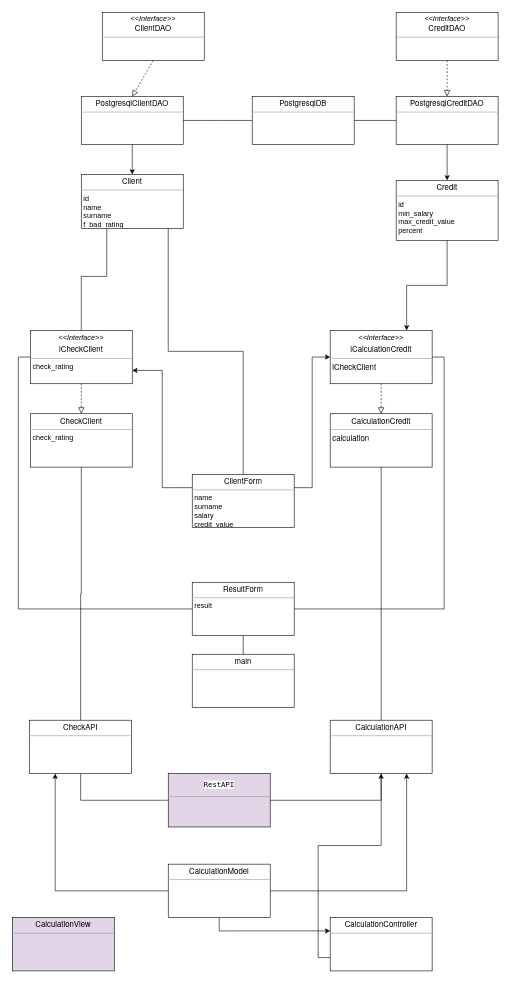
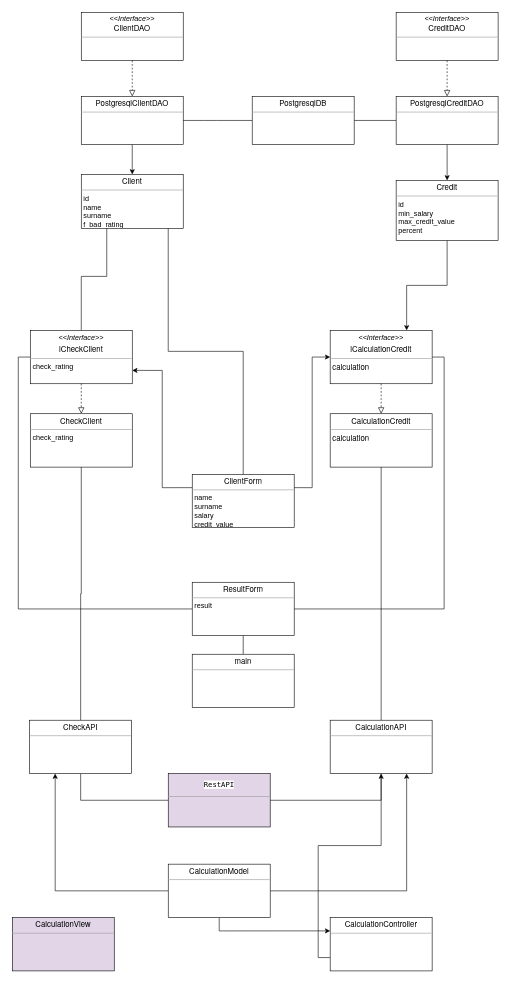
(153, 36) -> (132, 36)
(362, 343) -> (362, 343)
